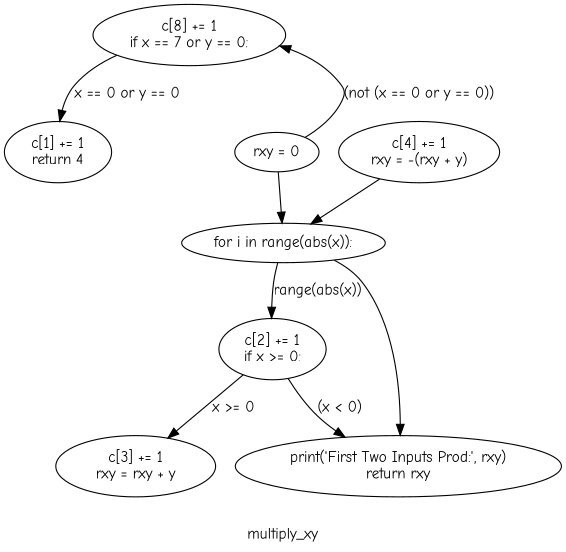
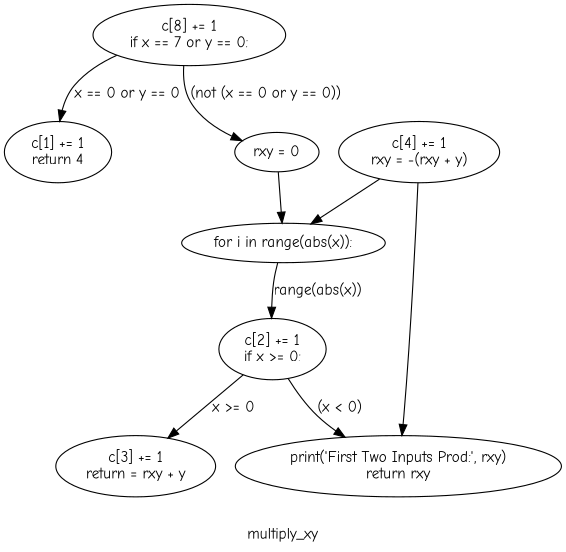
(343, 88) -> (195, 109)
(387, 333) -> (412, 304)
(136, 466) -> (136, 466)
